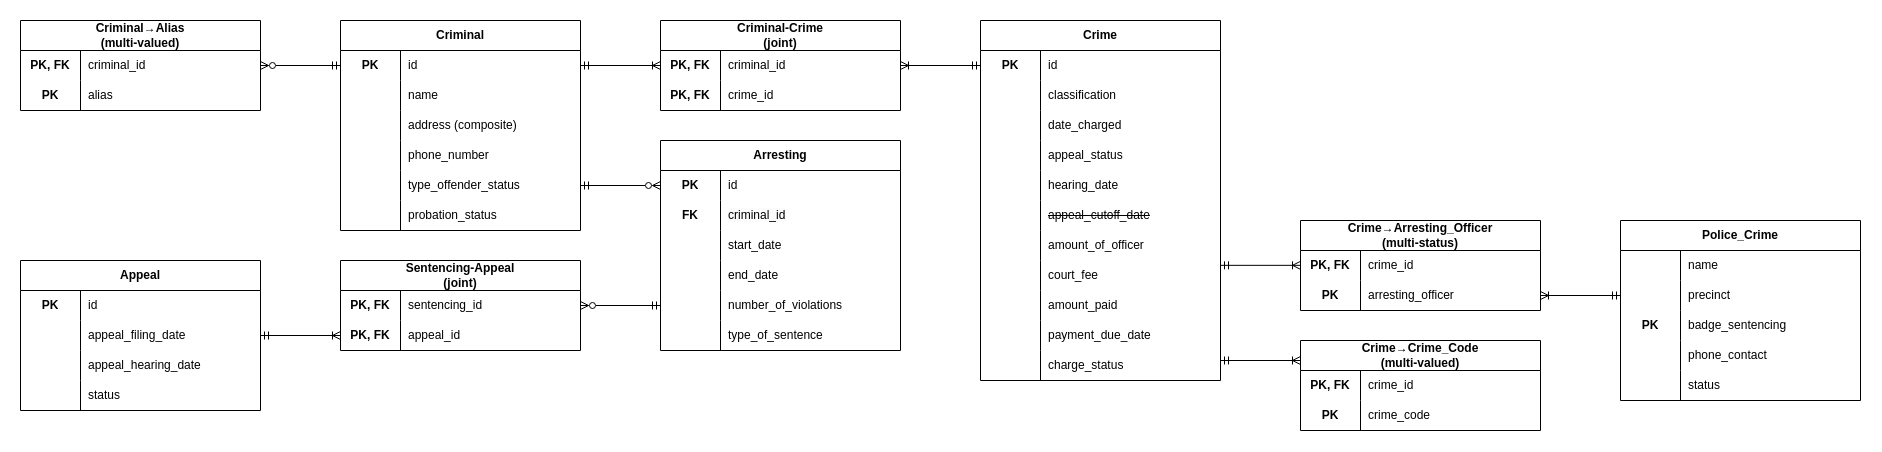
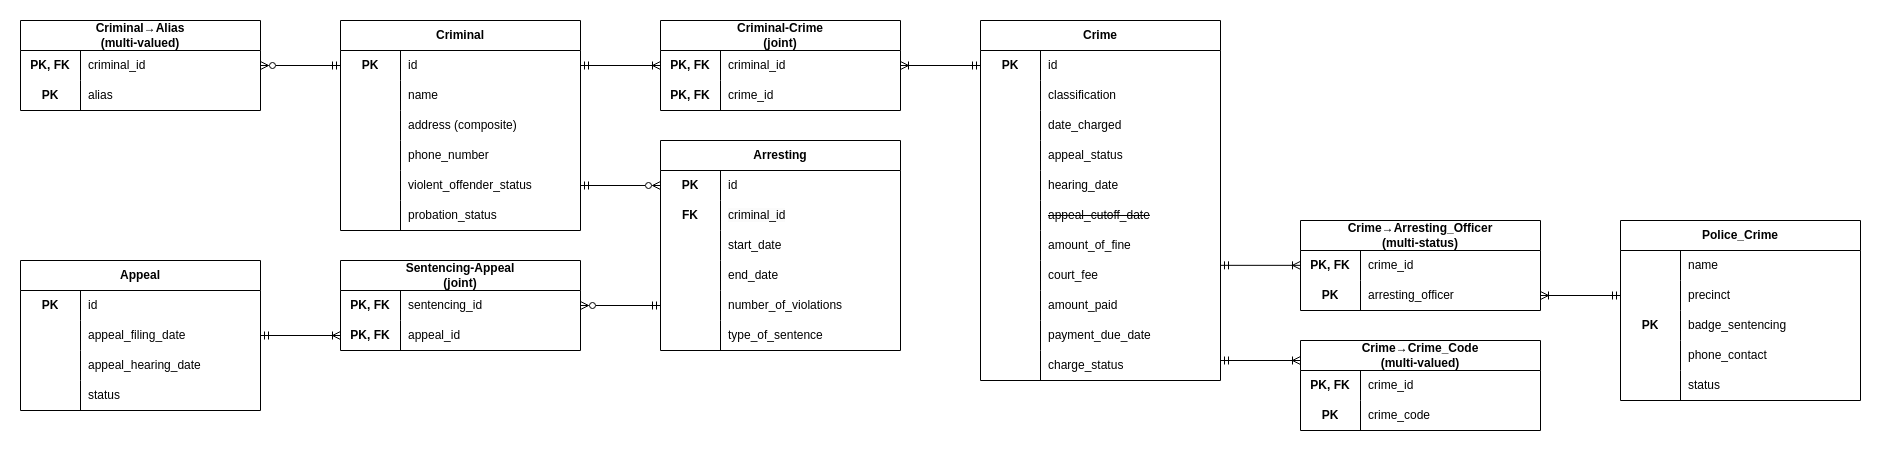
(476, 186) -> (483, 186)
(1104, 246) -> (1094, 246)
